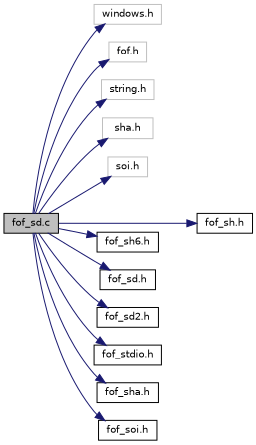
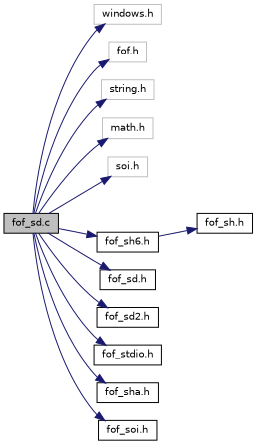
(128, 128) -> (128, 128)
(123, 223) -> (173, 233)
